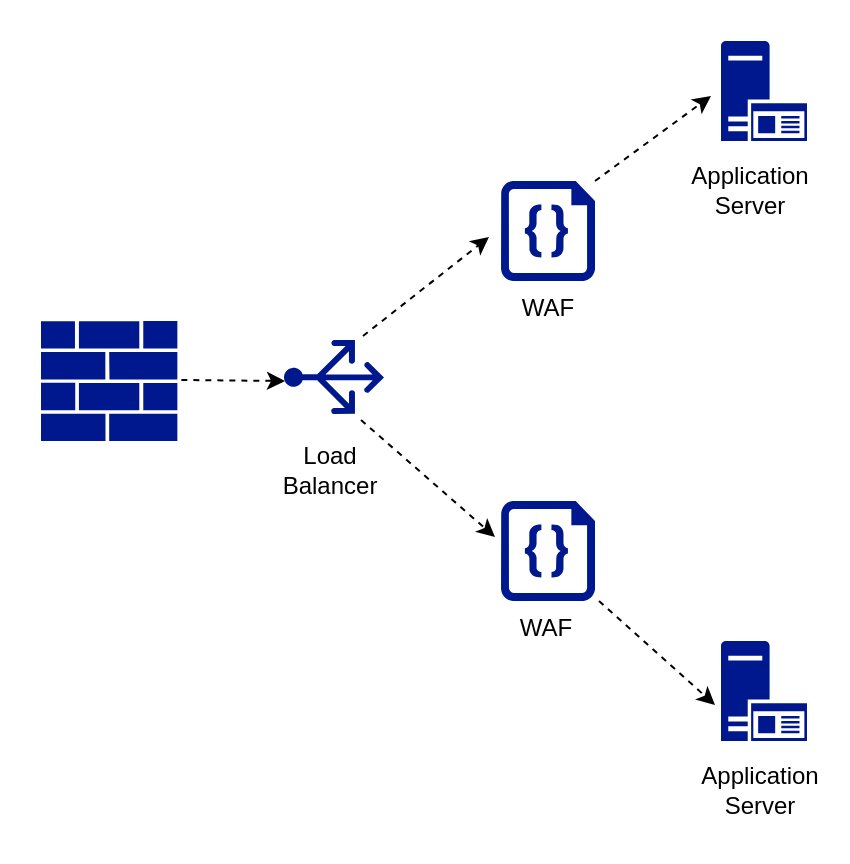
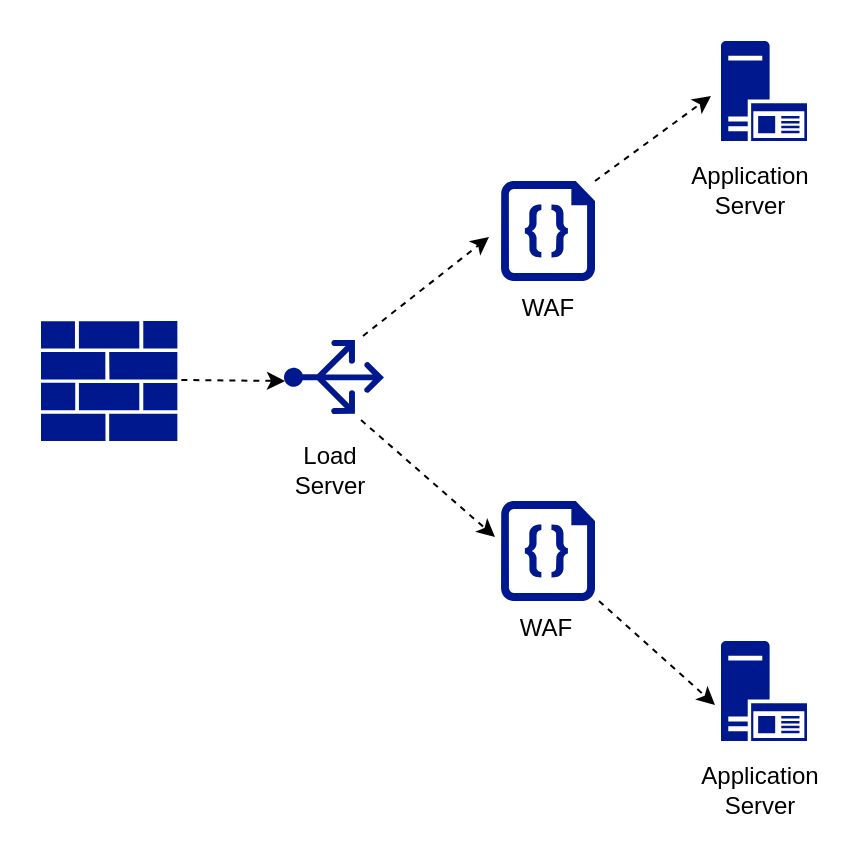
(331, 471) -> (331, 471)
